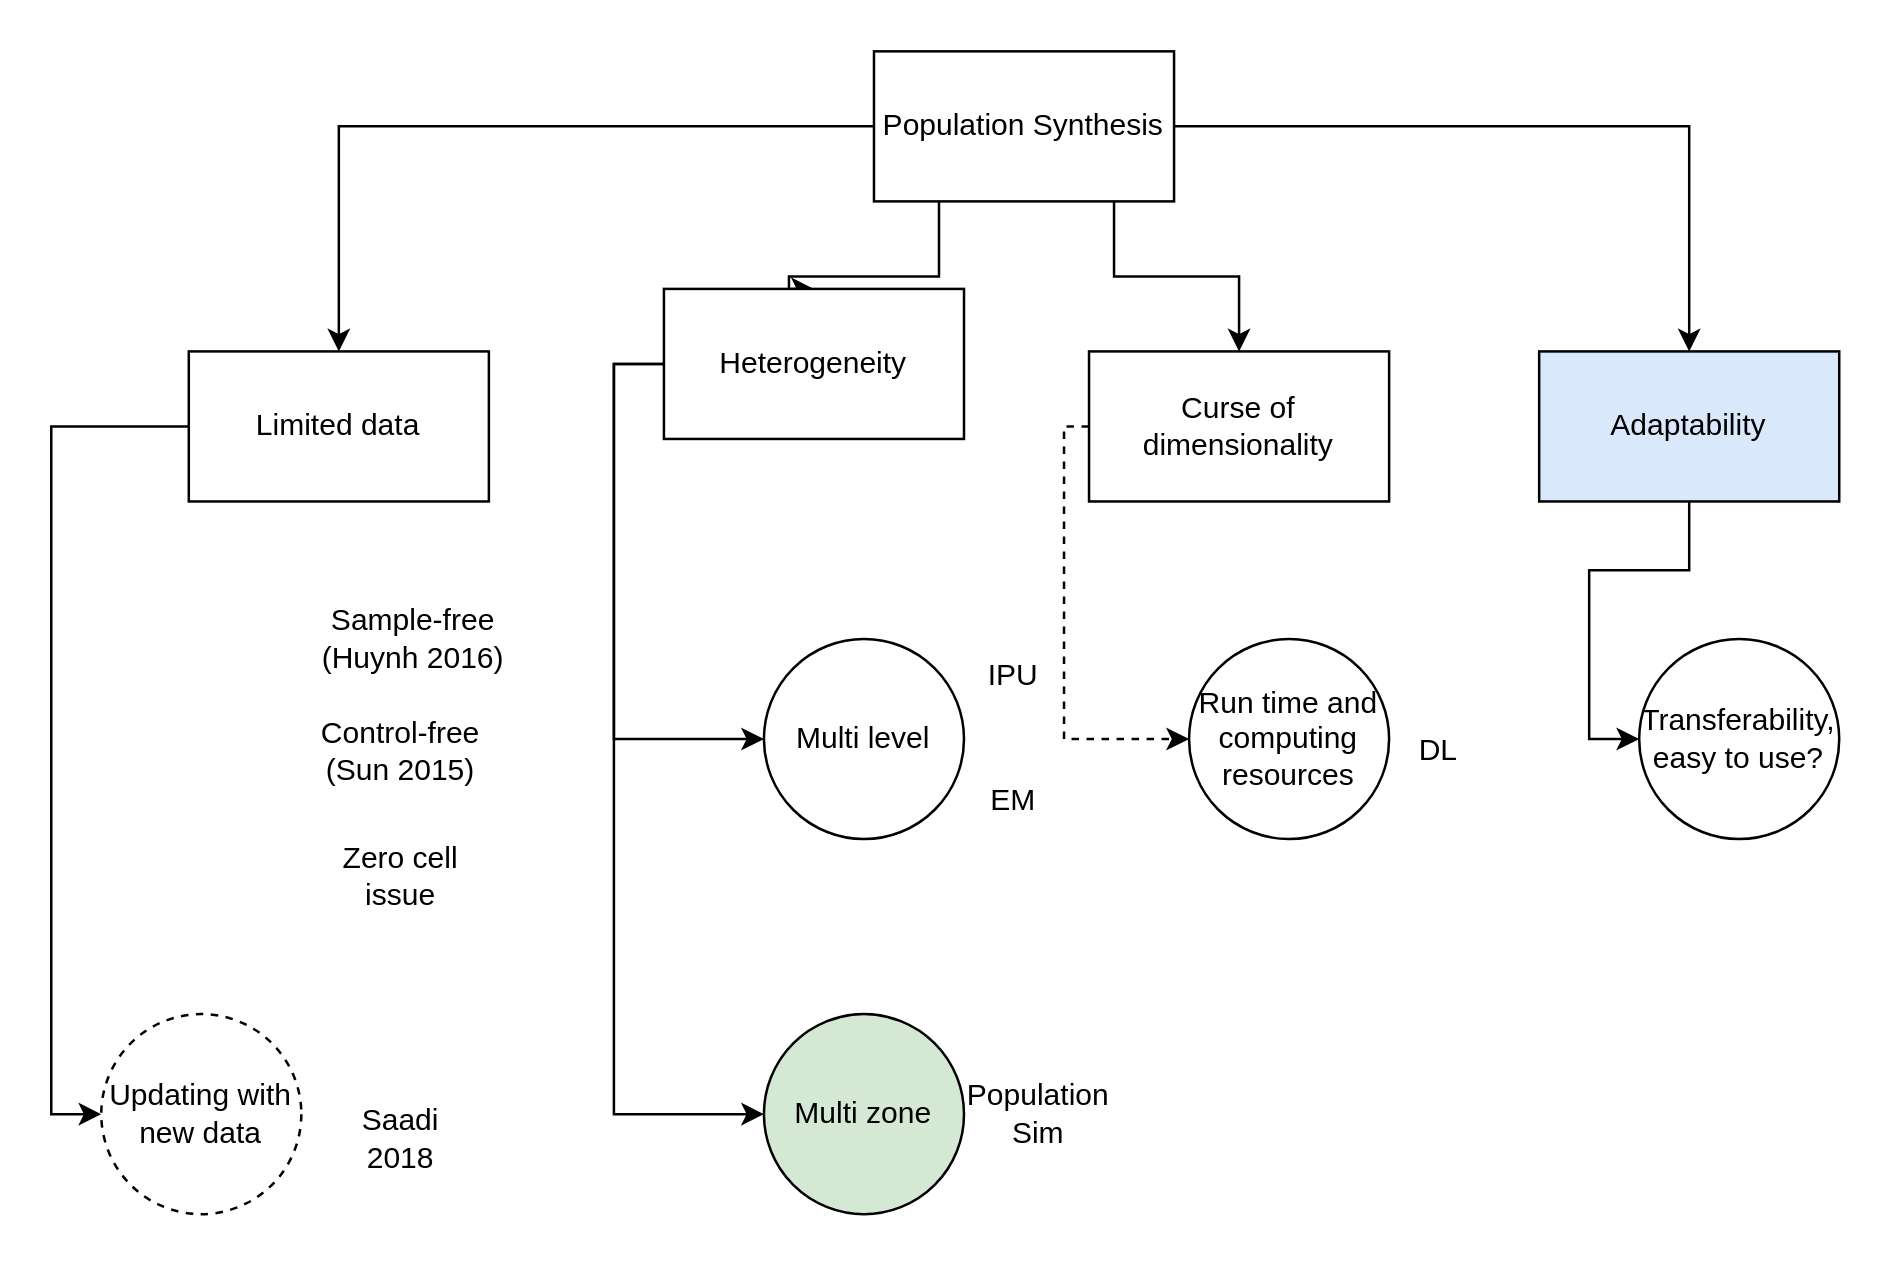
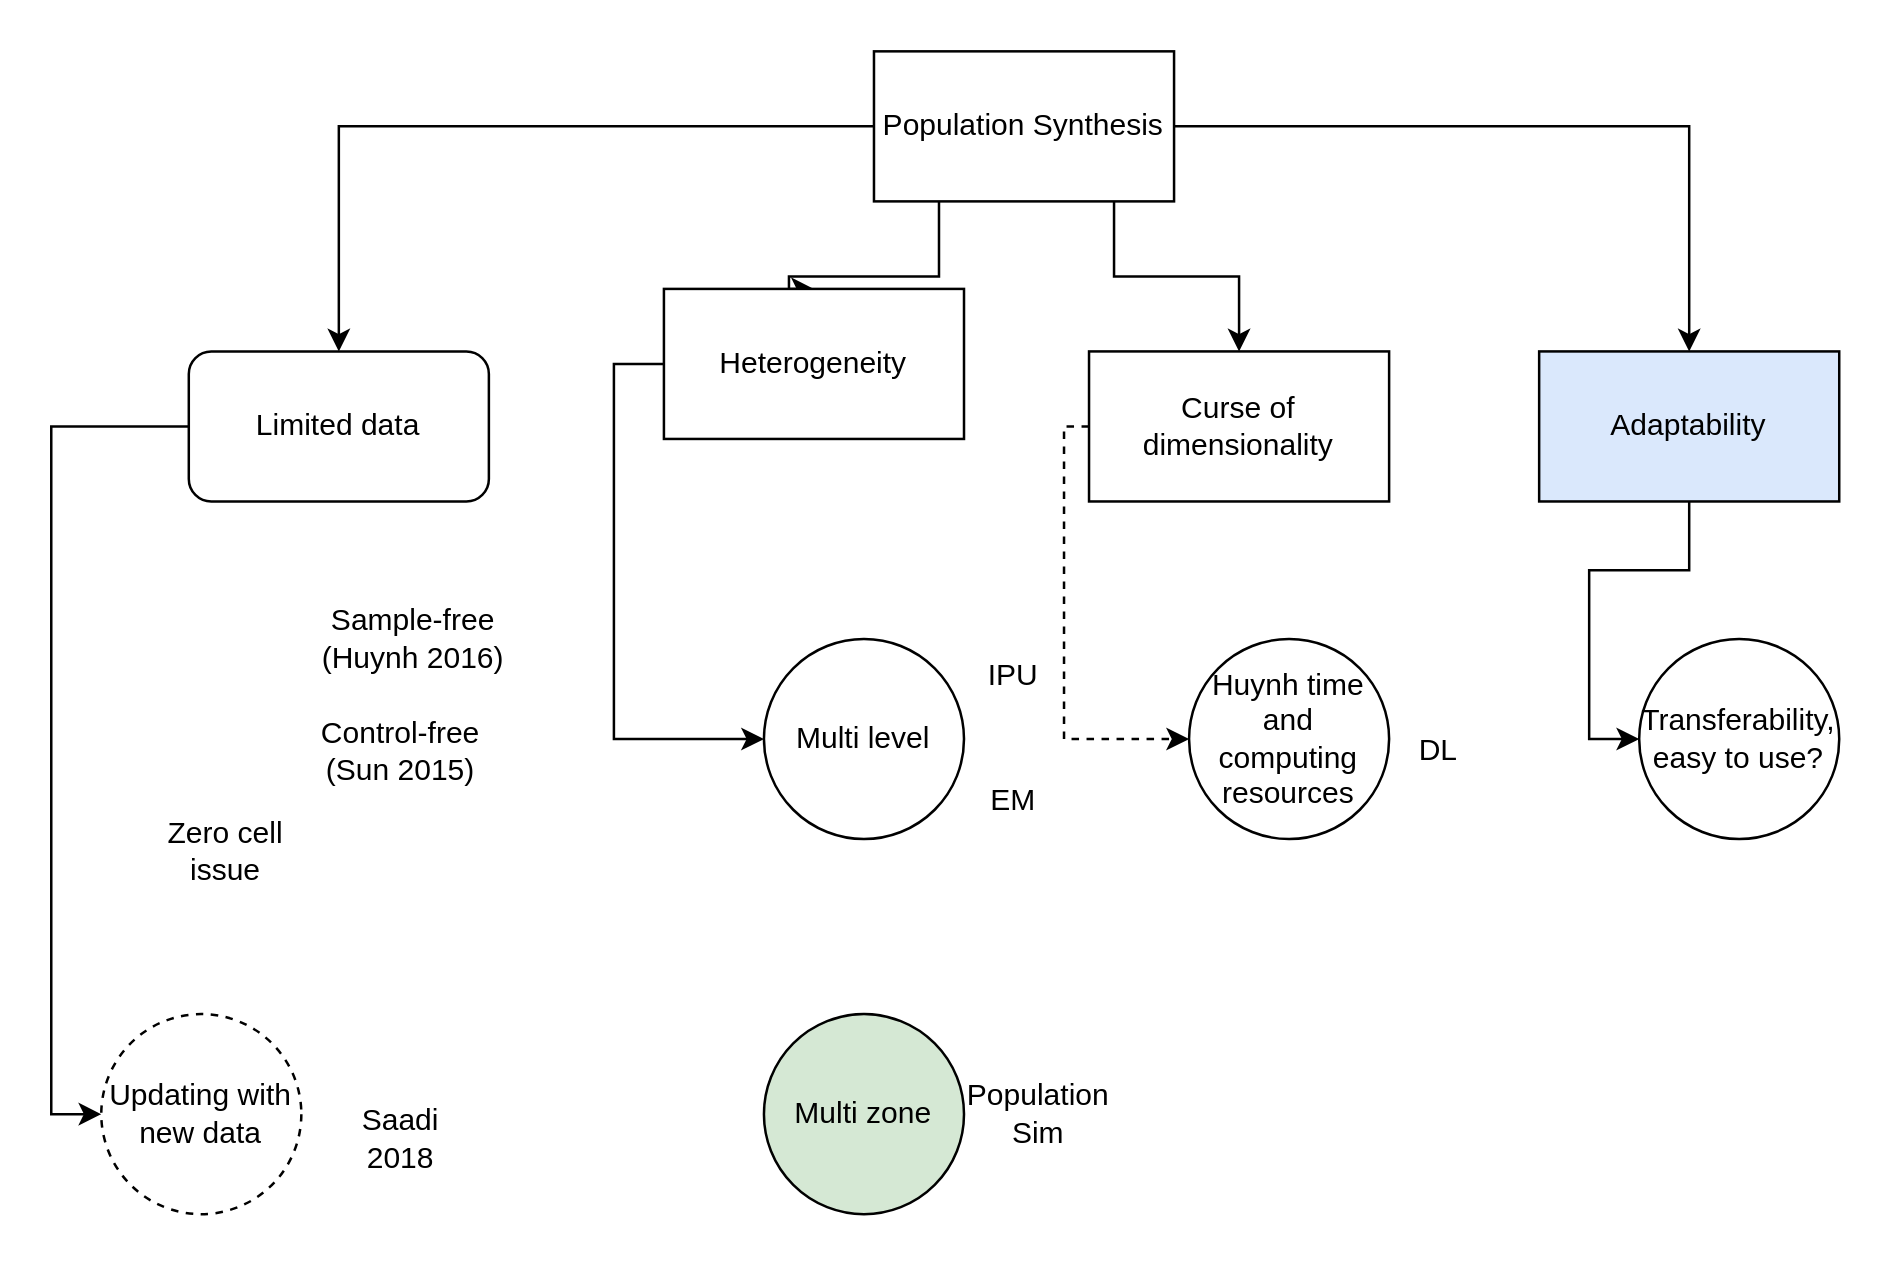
(339, 426) -> (339, 426)
(1289, 739) -> (1289, 739)
(401, 876) -> (226, 851)
(614, 995) -> none
